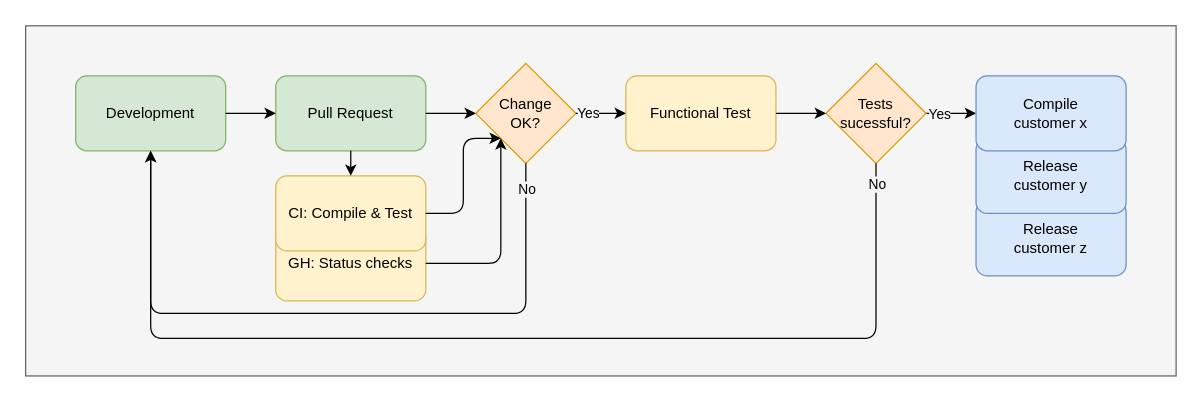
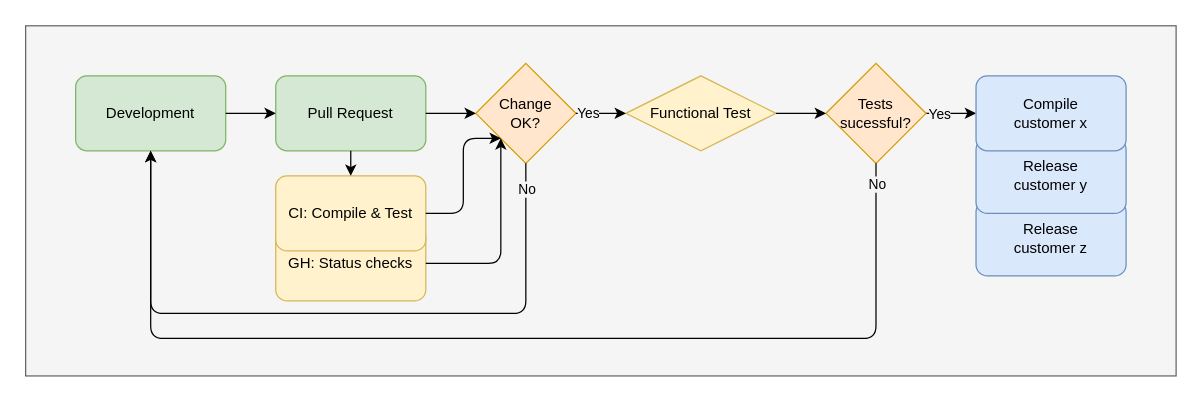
(701, 113) -> (701, 113)
